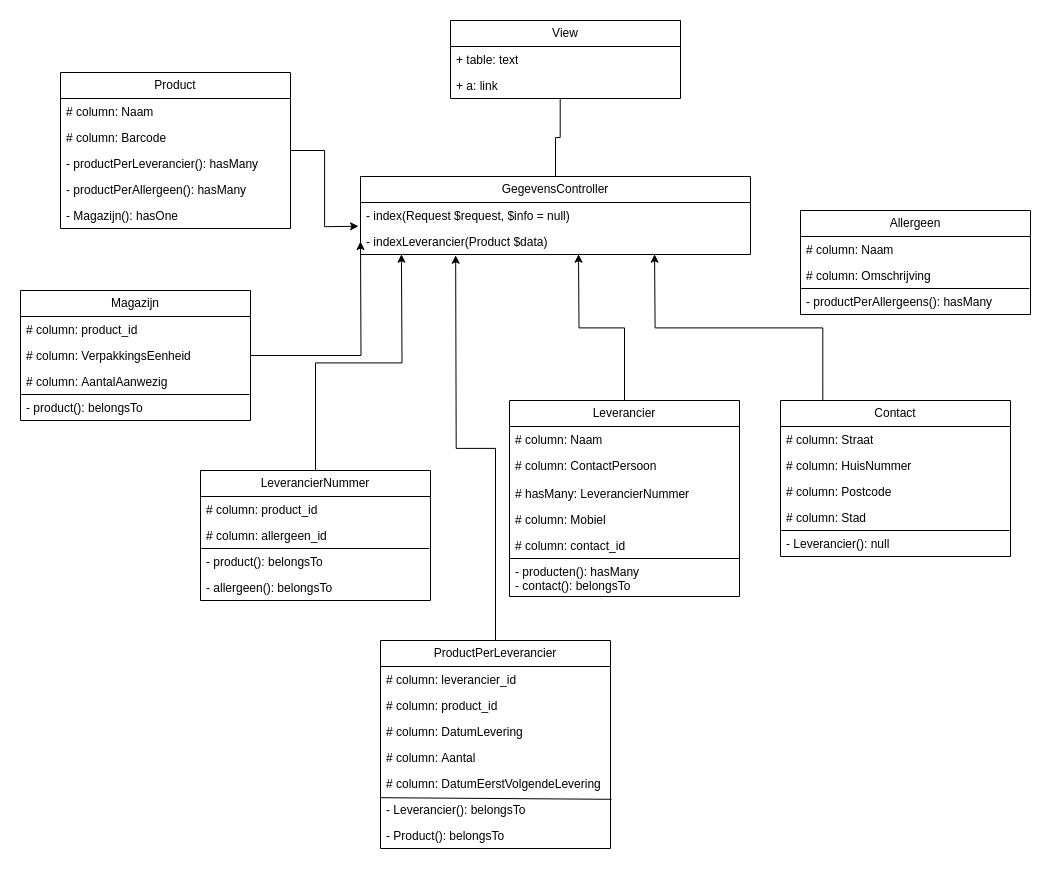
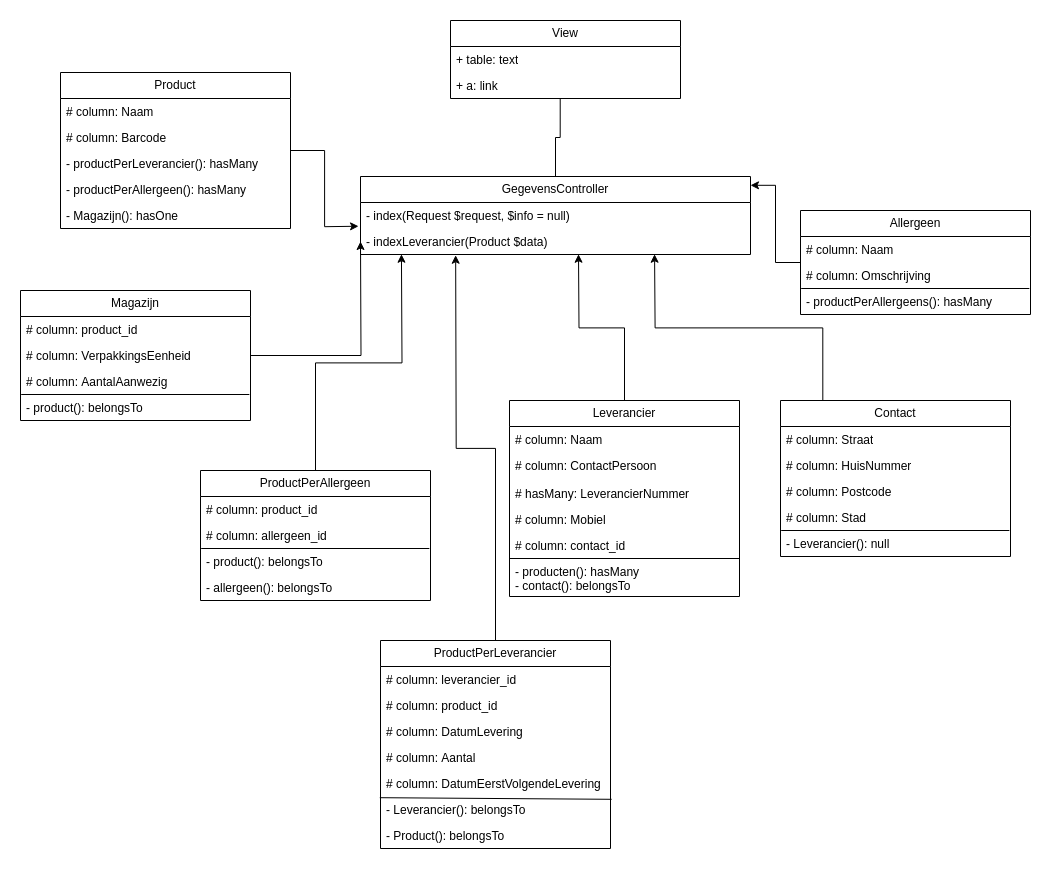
none -> (776, 227)
(316, 484) -> (316, 484)
